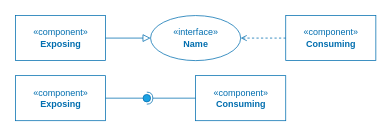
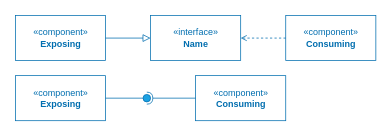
(195, 38) -> (195, 38)
